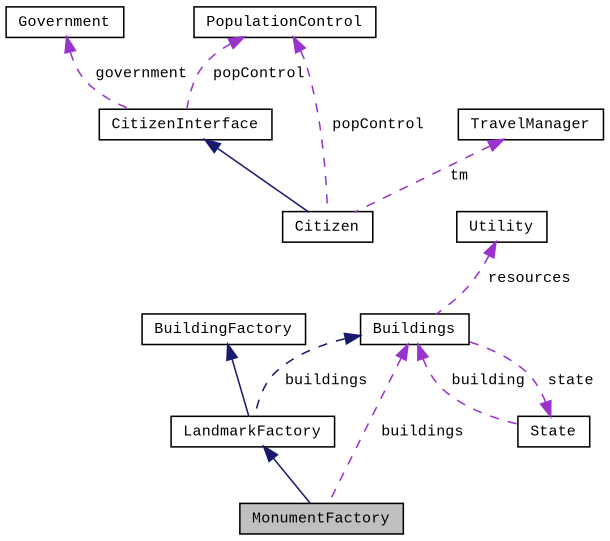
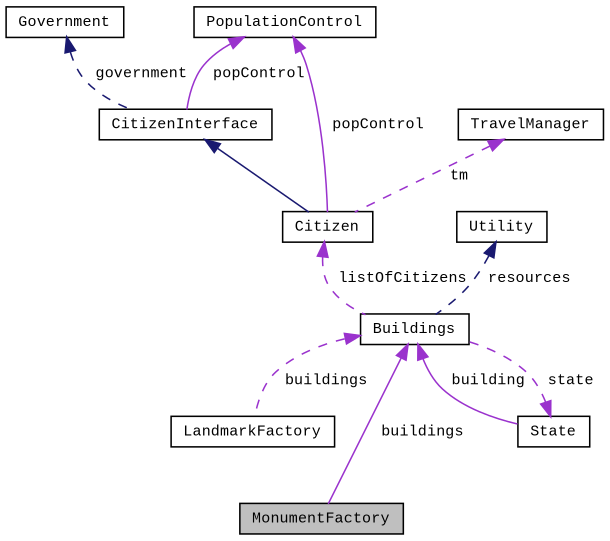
(200, 71) -> (200, 71)
(94, 89) -> (94, 89)
(320, 130) -> (320, 130)
(466, 289) -> (466, 289)
none -> (334, 293)
(224, 329) -> none
(286, 364) -> (286, 364)
(462, 403) -> (462, 403)
(365, 431) -> (365, 431)
(292, 481) -> none
